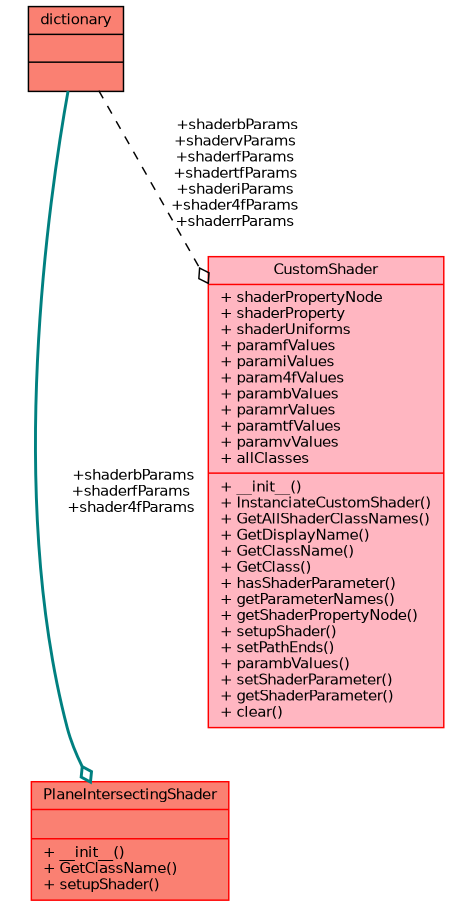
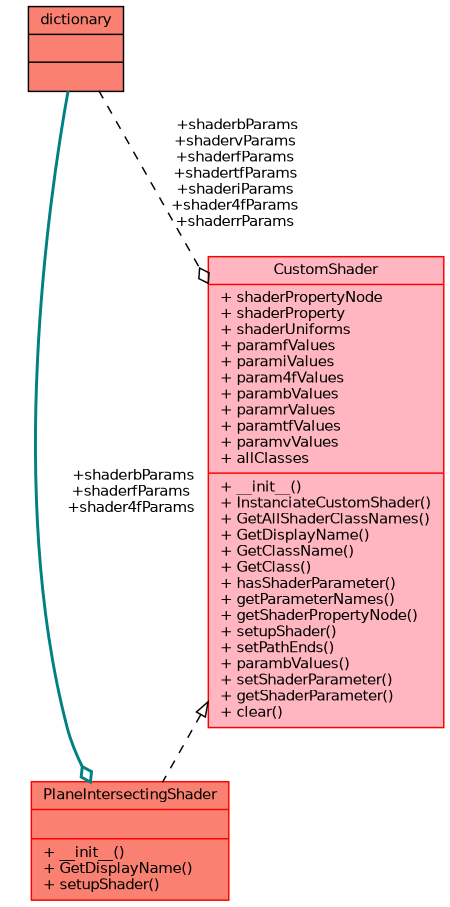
none -> (182, 749)
(110, 869) -> (118, 869)
